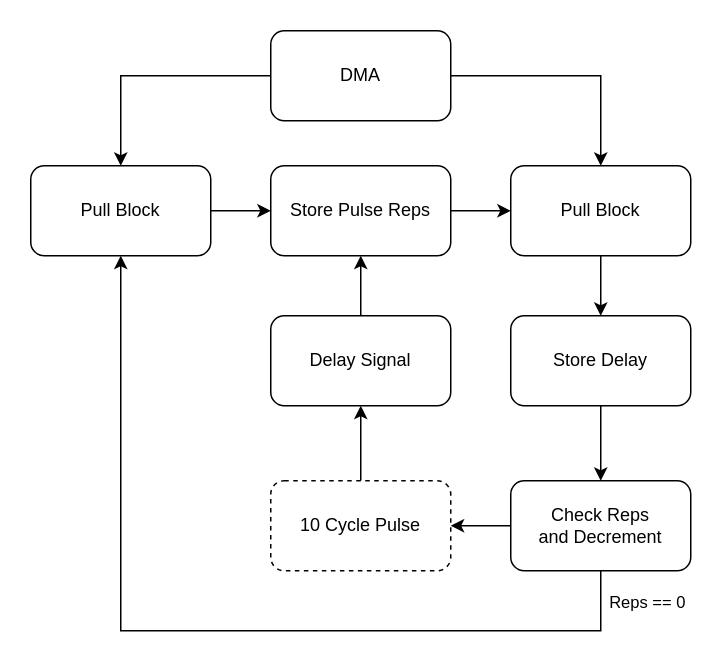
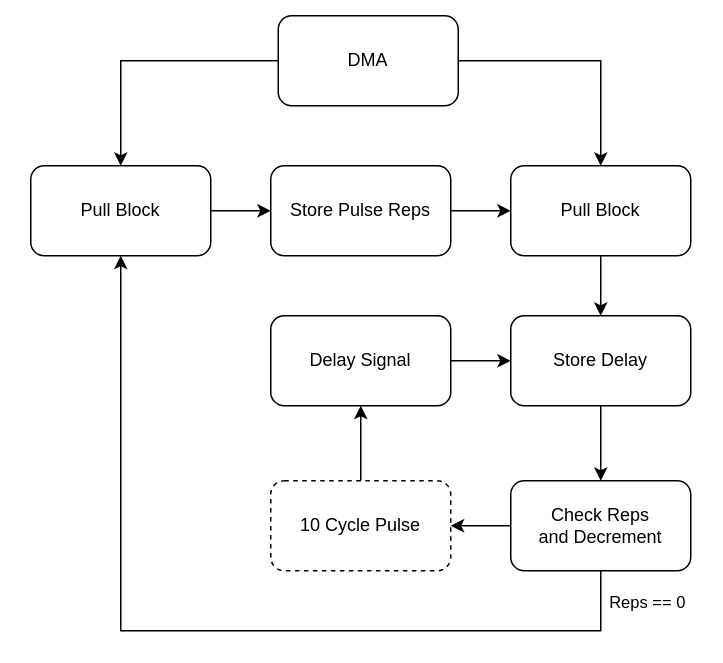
(361, 76) -> (368, 61)
(361, 291) -> (476, 361)
